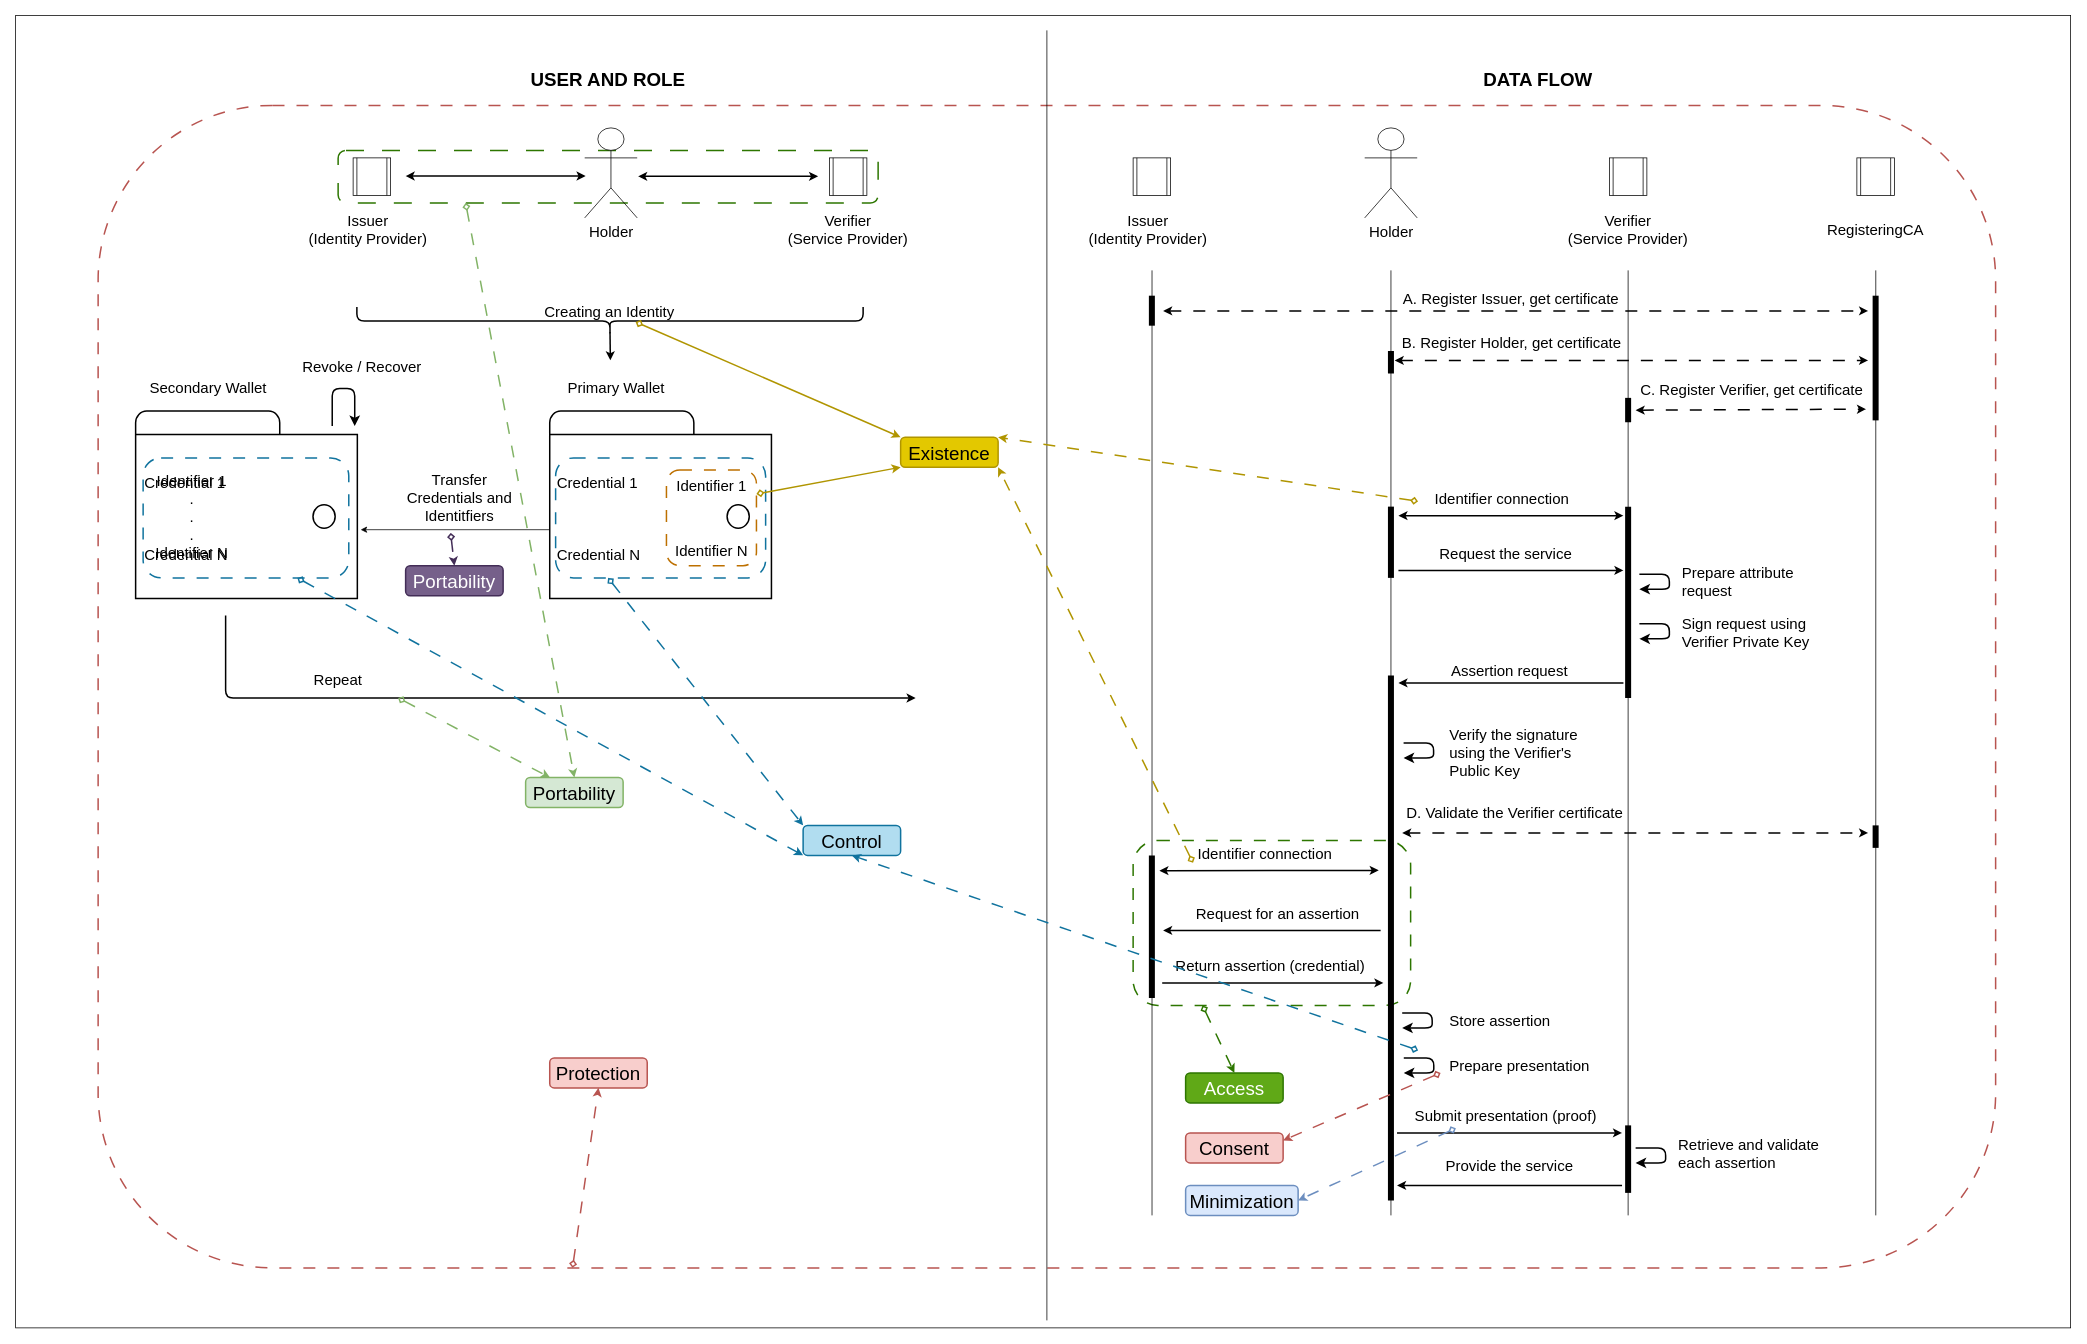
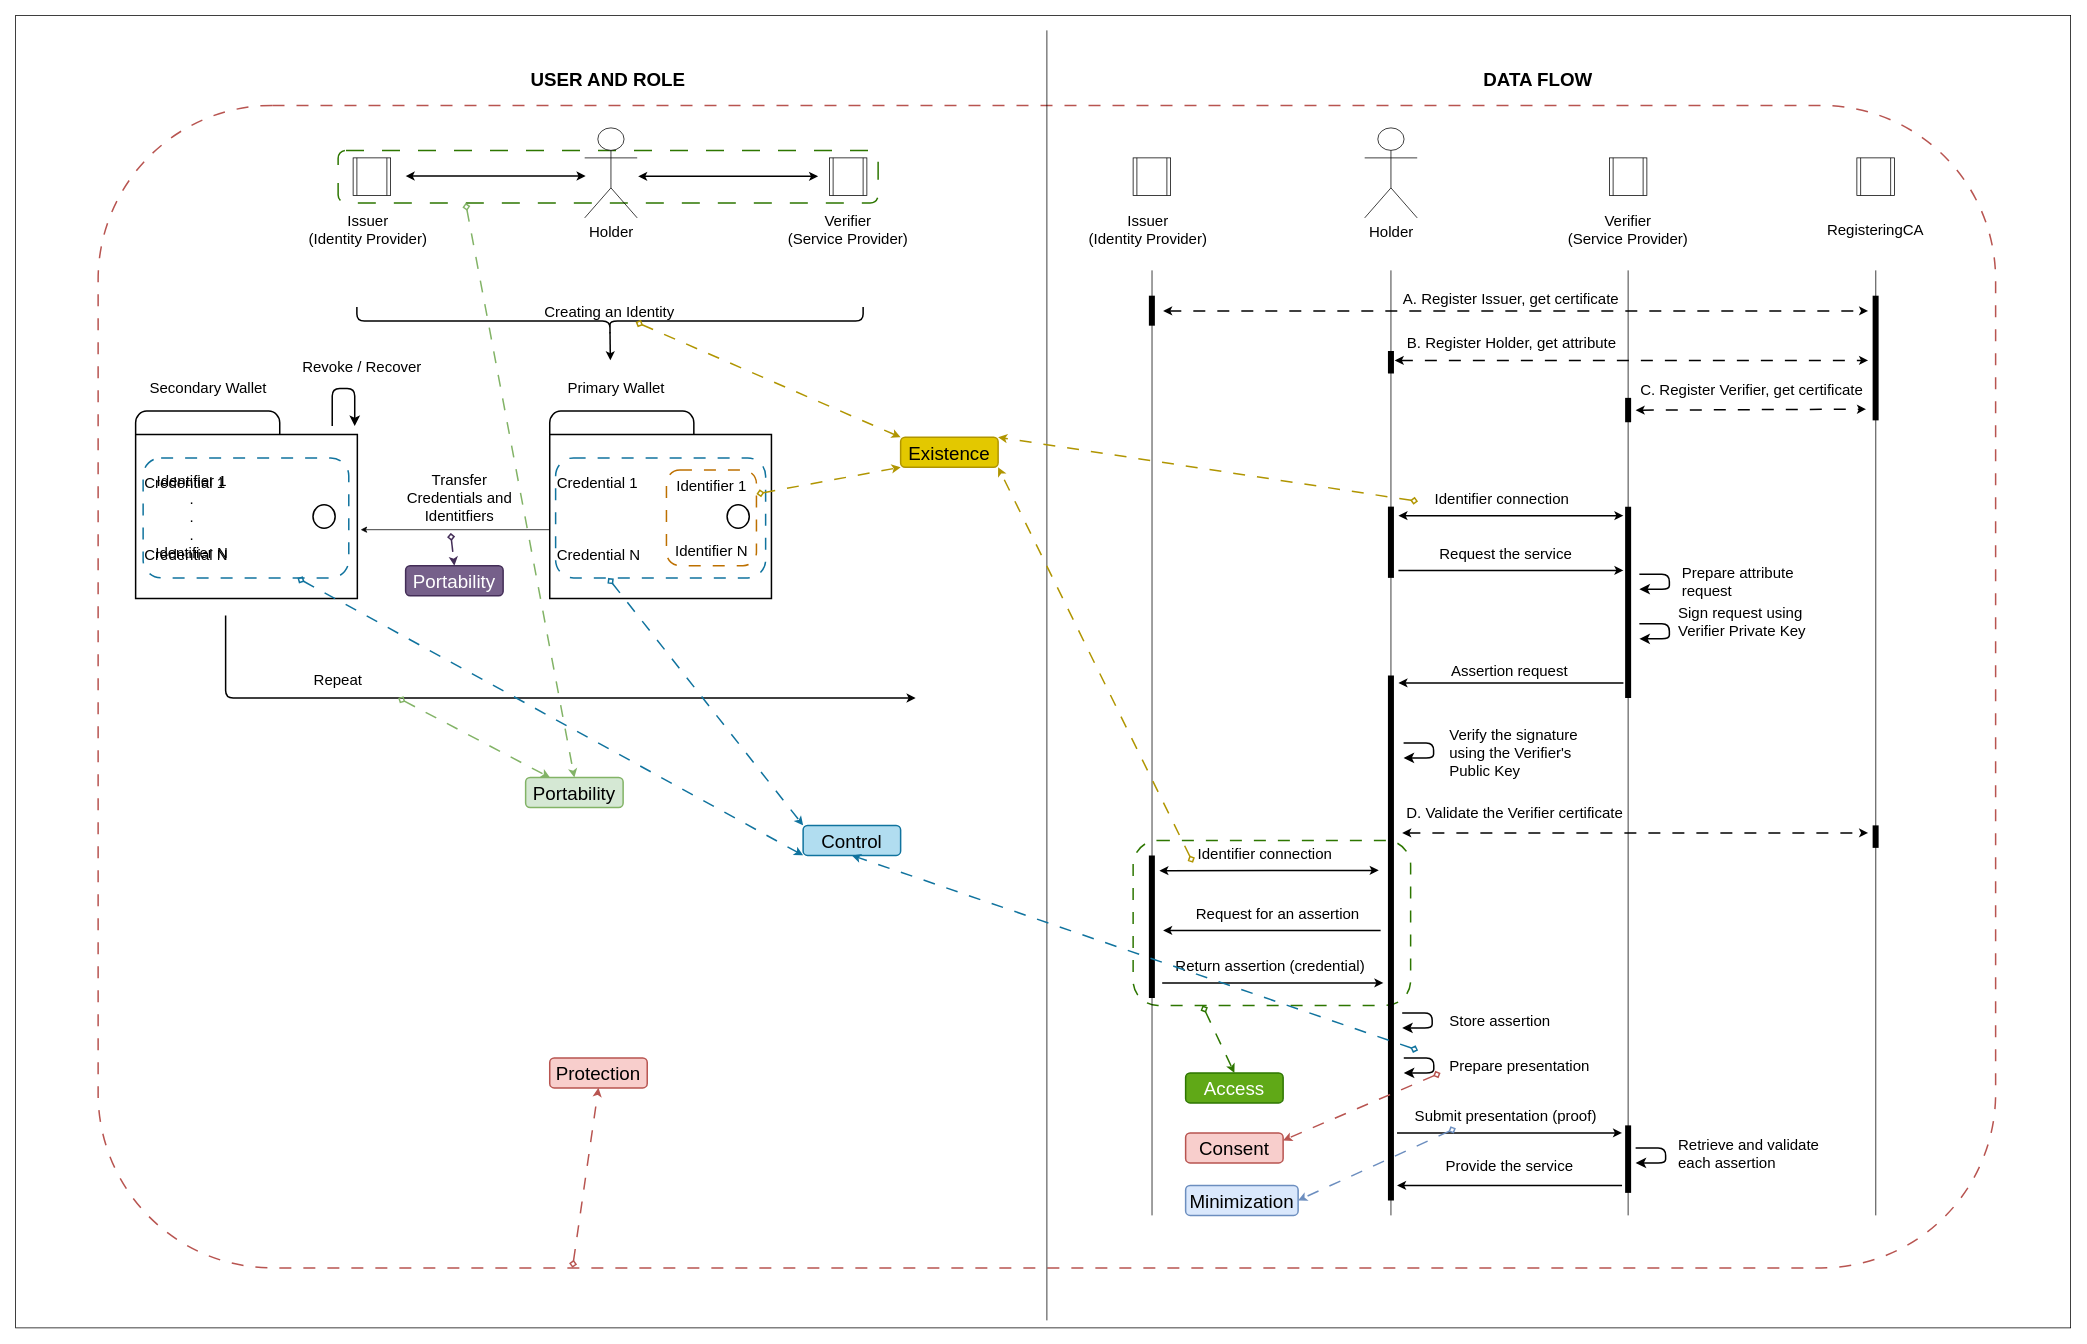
(1512, 342) -> (1512, 342)
(790, 389) -> (790, 389)
(780, 490) -> (780, 490)
(1755, 633) -> (1752, 621)
